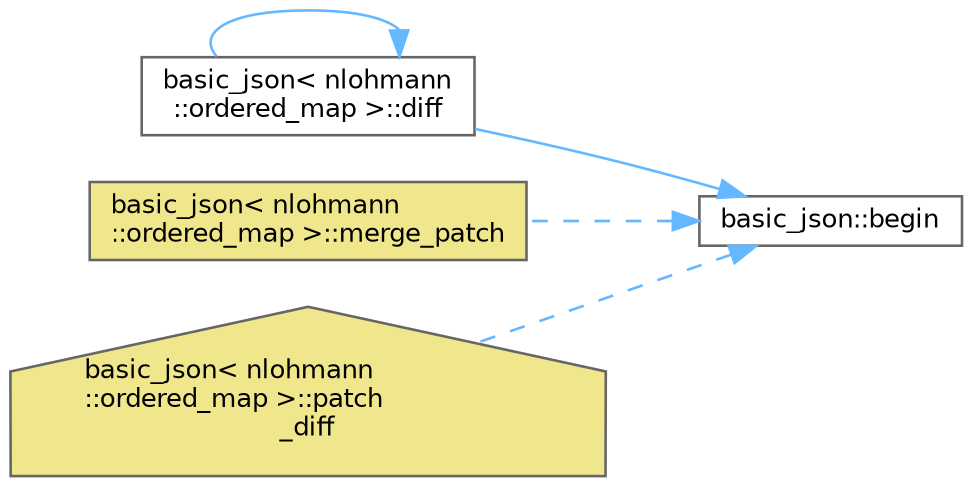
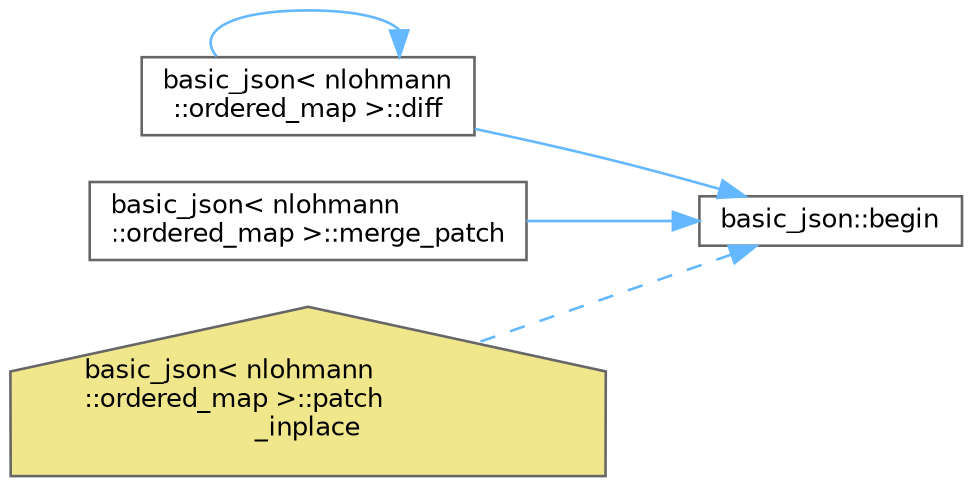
(308, 221) -> (308, 221)
(600, 221) -> (600, 221)
(308, 400) -> (308, 400)
